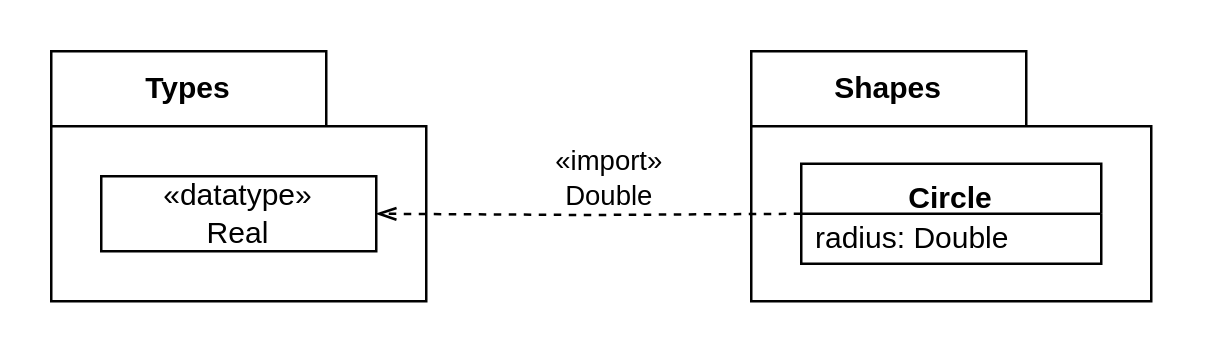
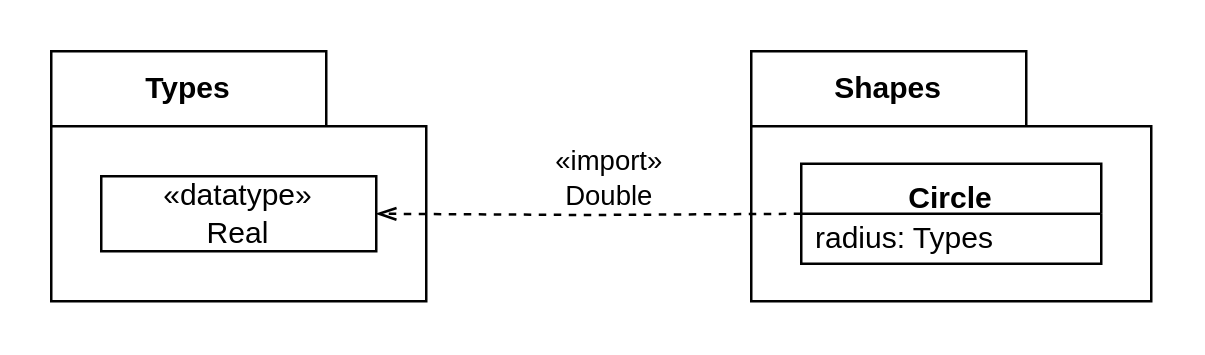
(918, 239) -> (914, 239)
